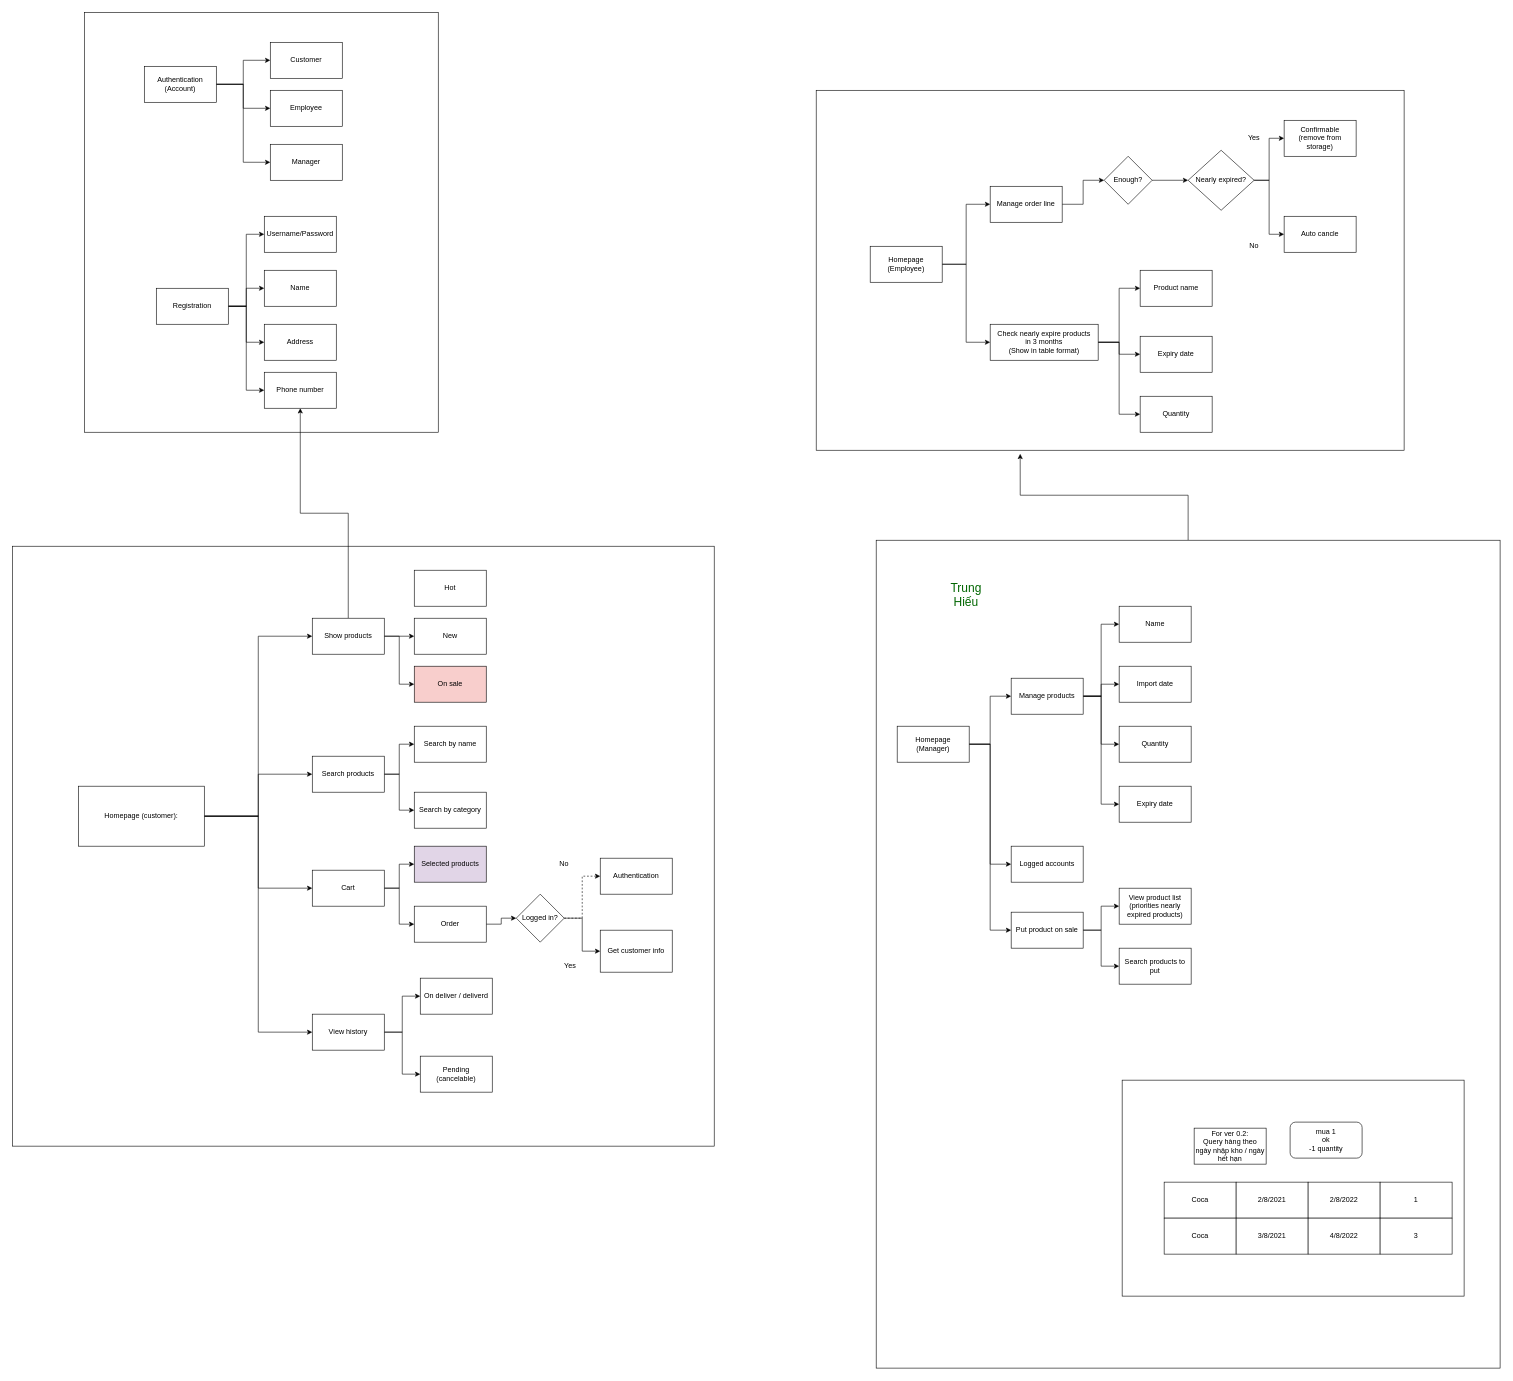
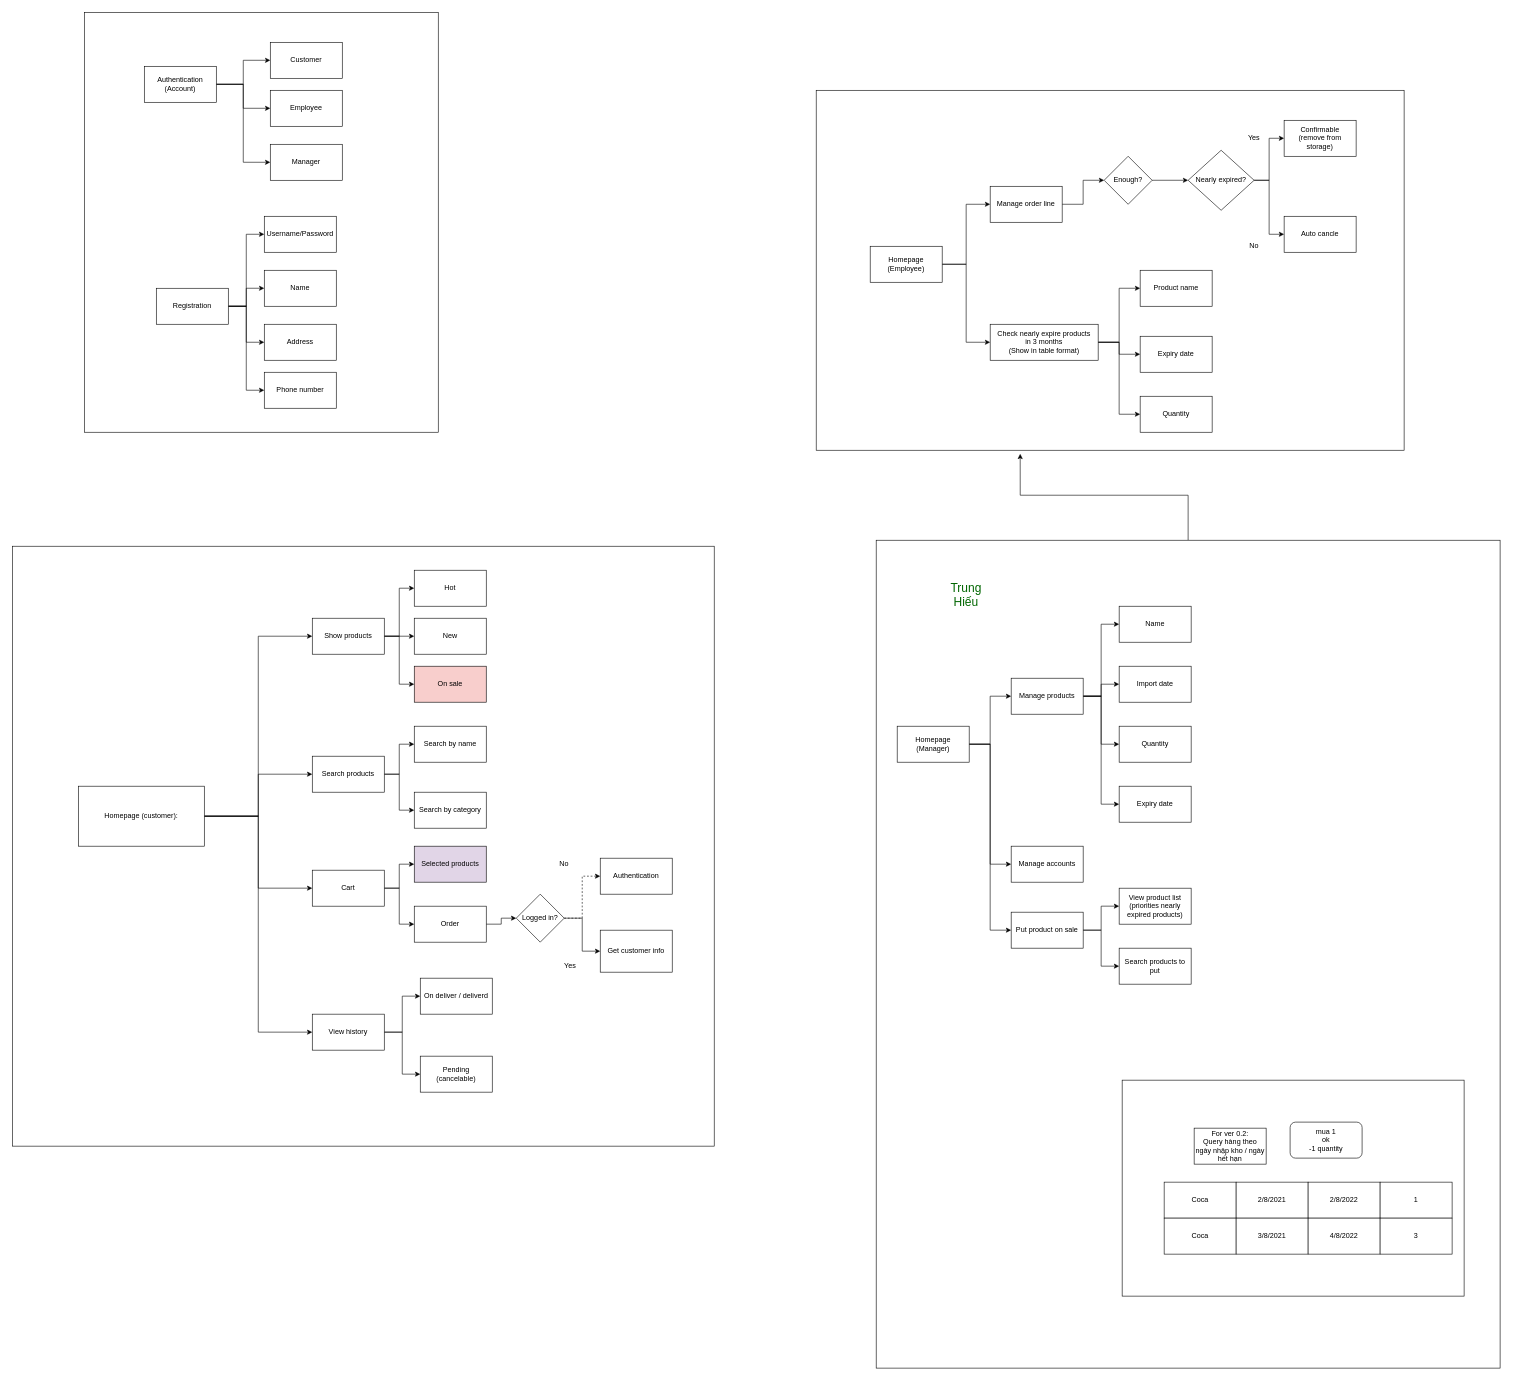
(300, 513) -> (401, 588)
(1047, 864) -> (1047, 864)
